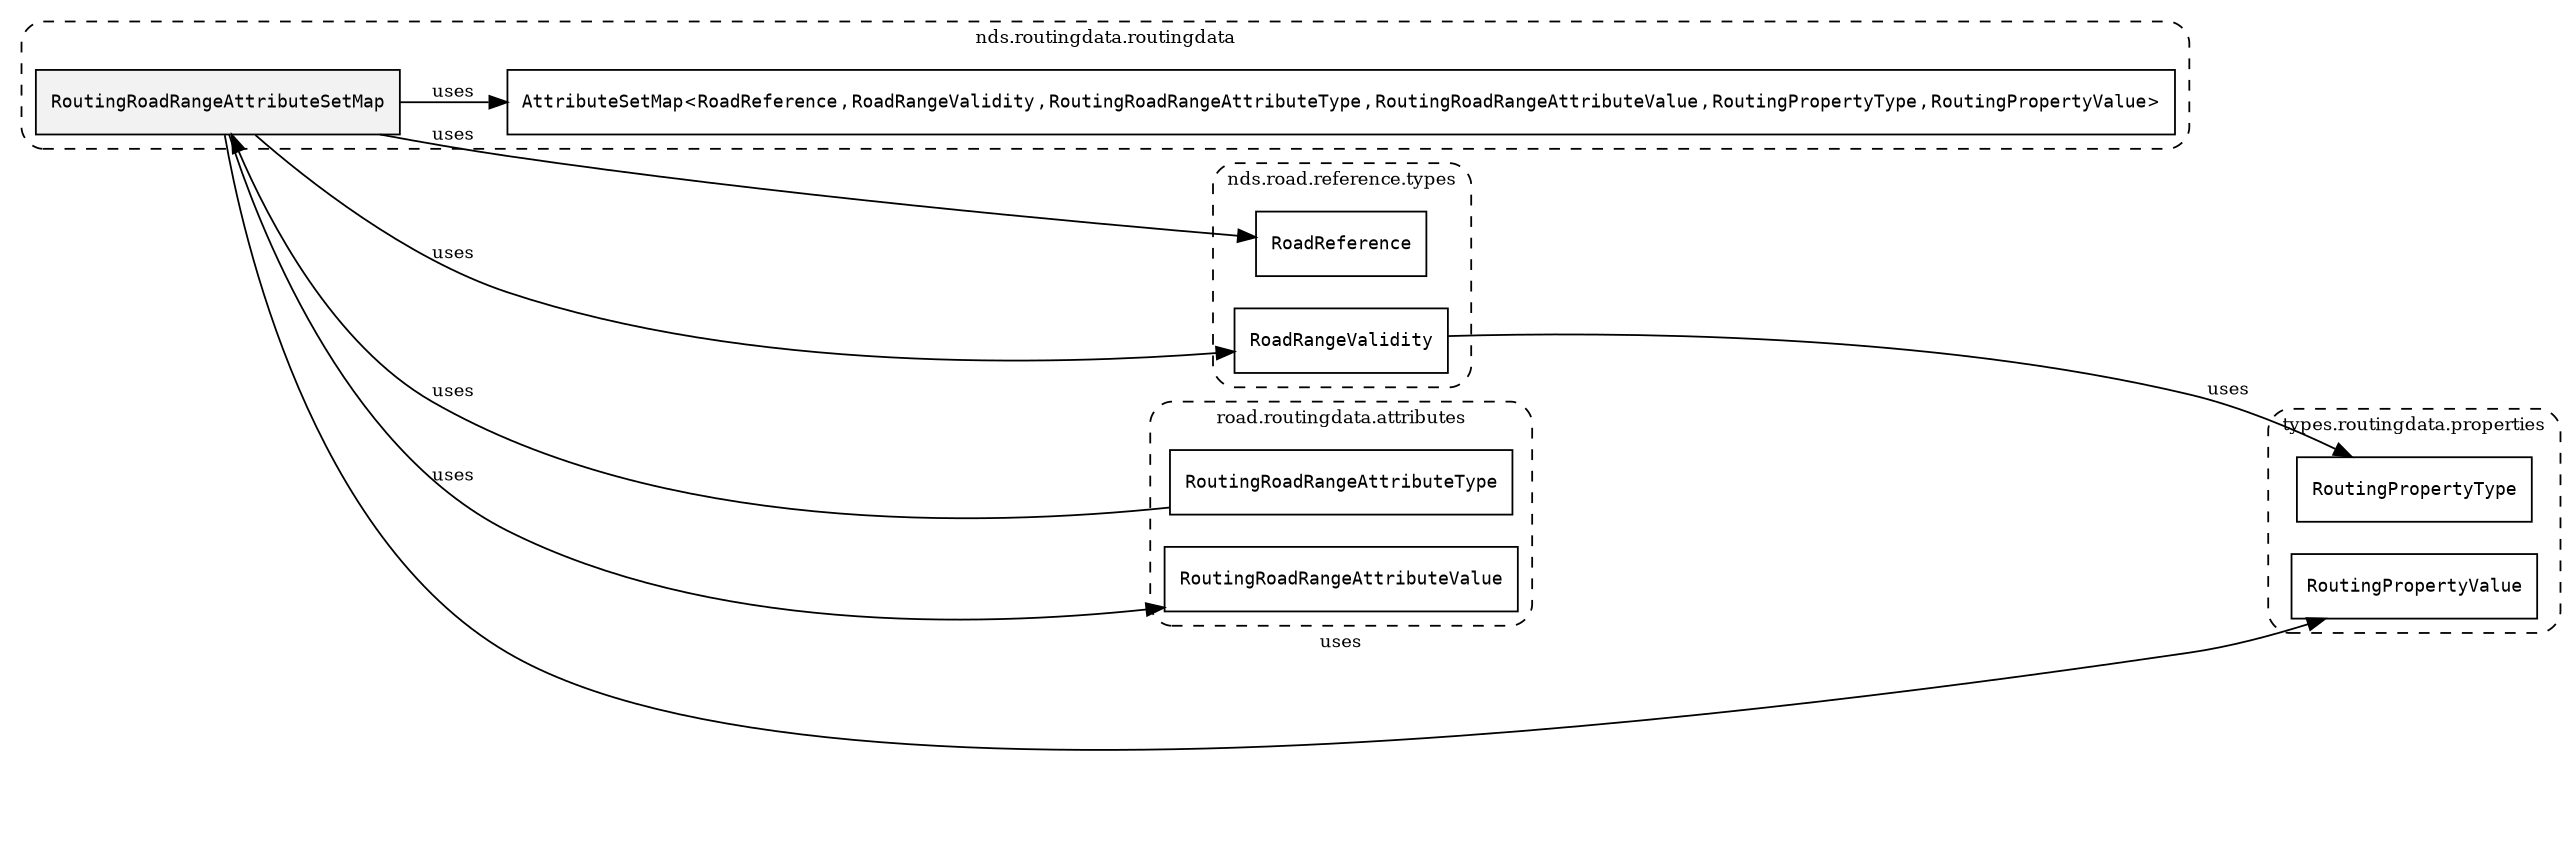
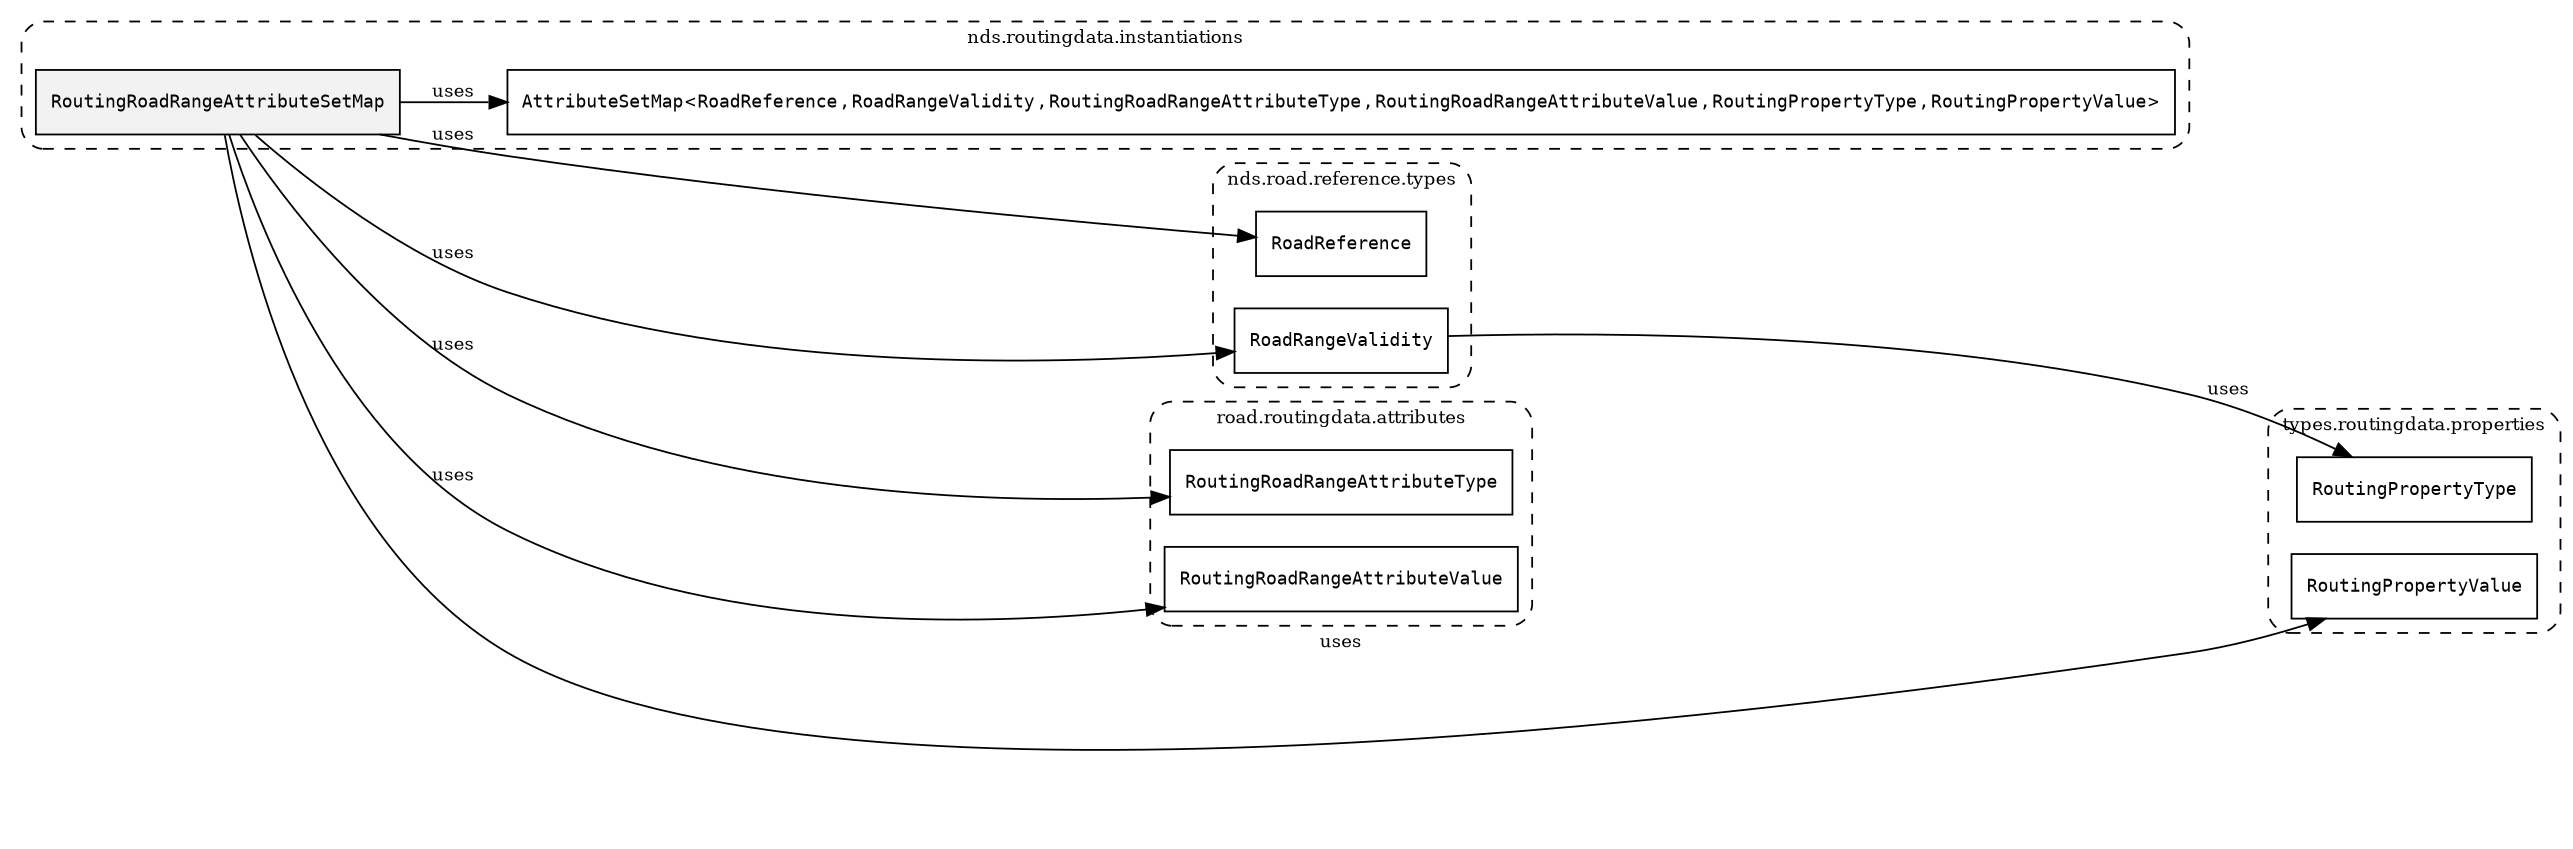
(1105, 39) -> (1105, 39)
(634, 480) -> (639, 444)
